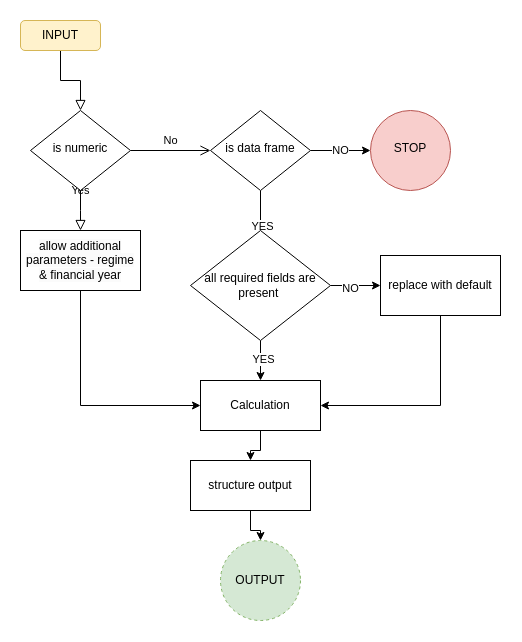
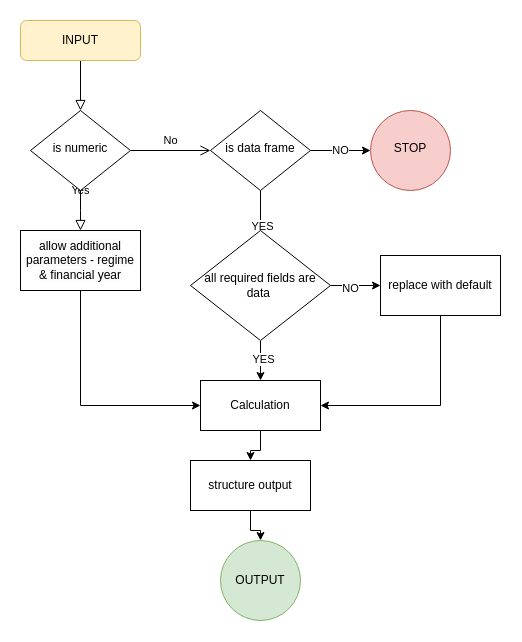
(61, 36) -> (81, 41)
(261, 286) -> (261, 286)
(261, 581) -> (261, 581)
